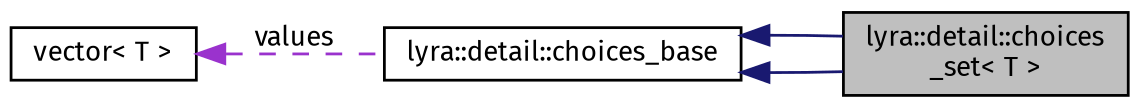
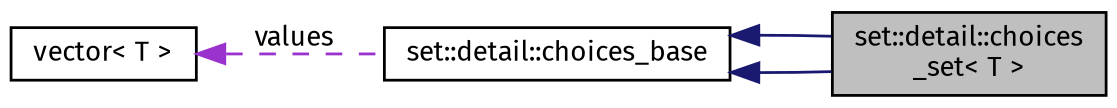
(563, 54) -> (557, 54)
(986, 54) -> (969, 54)
